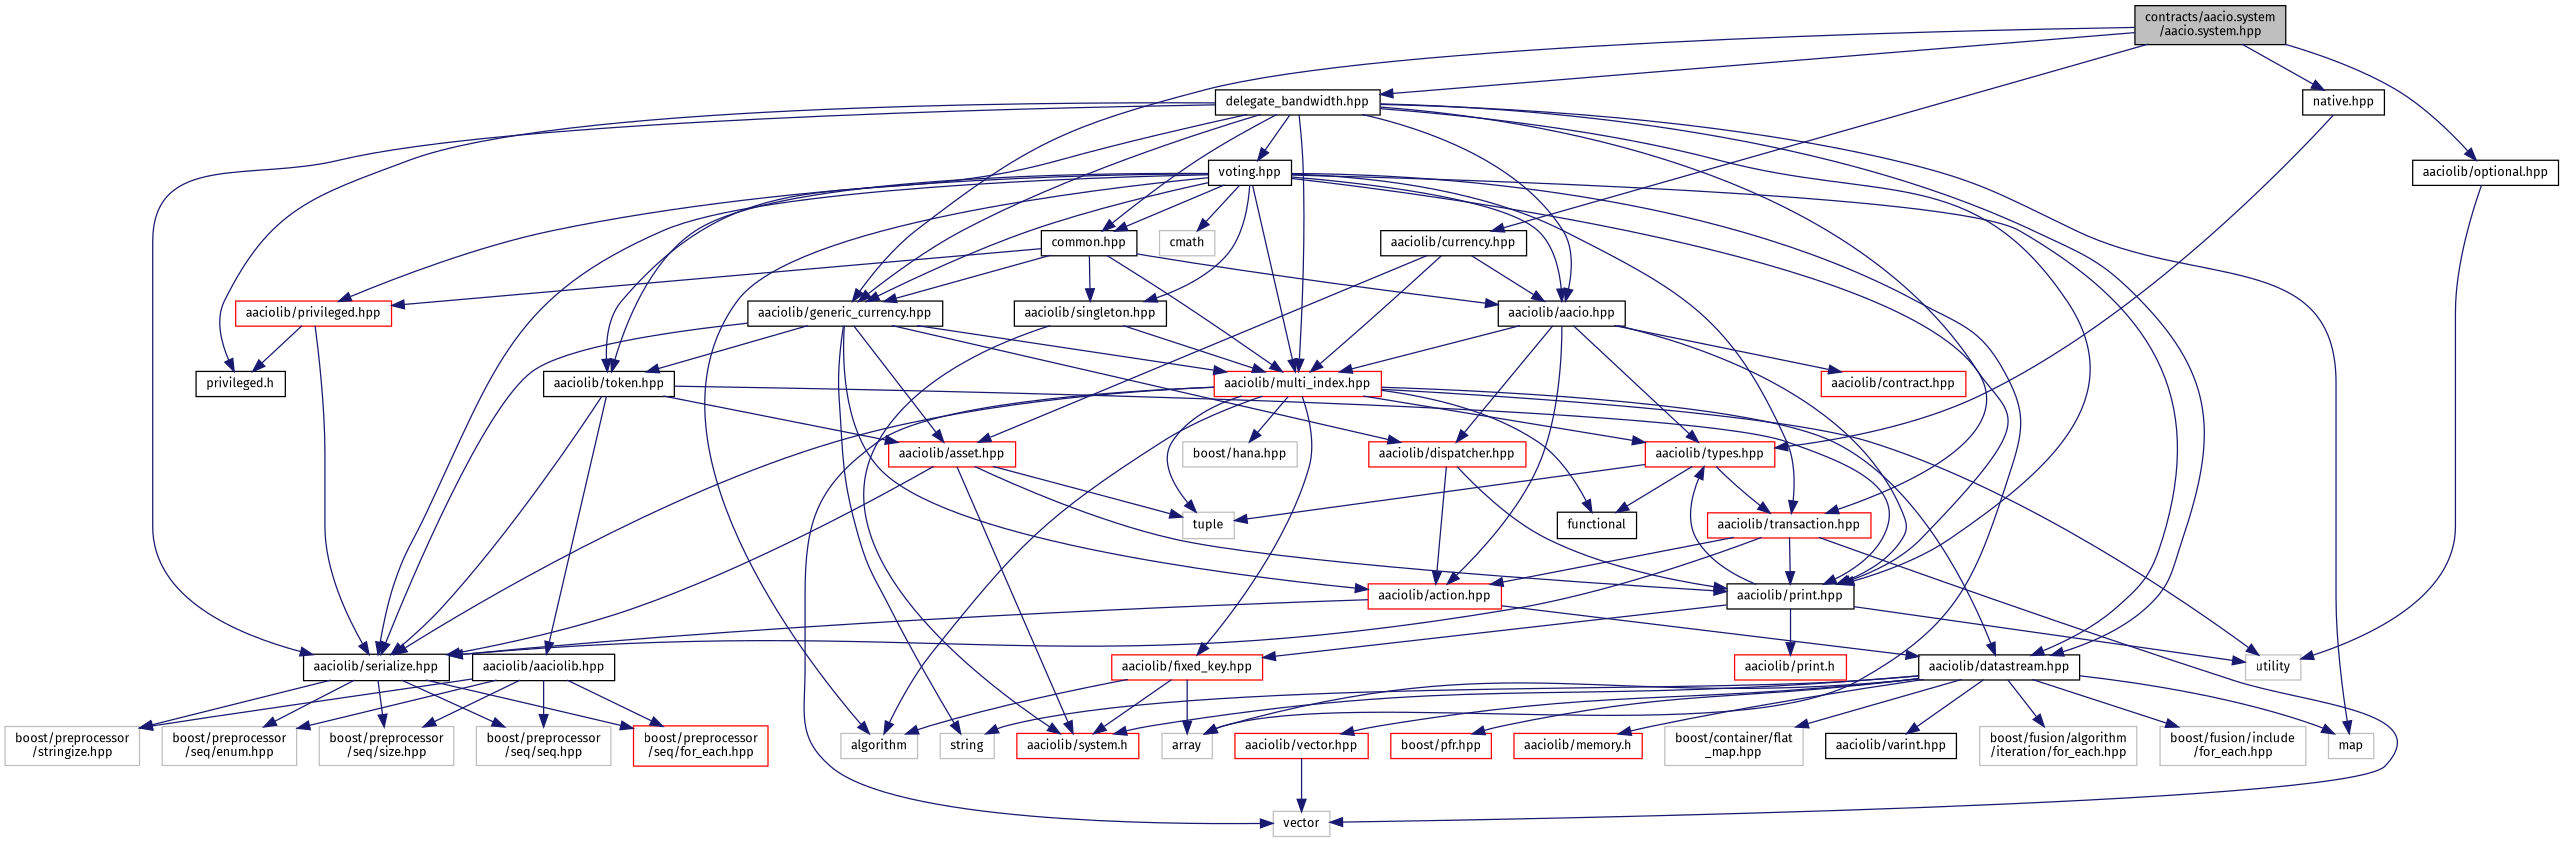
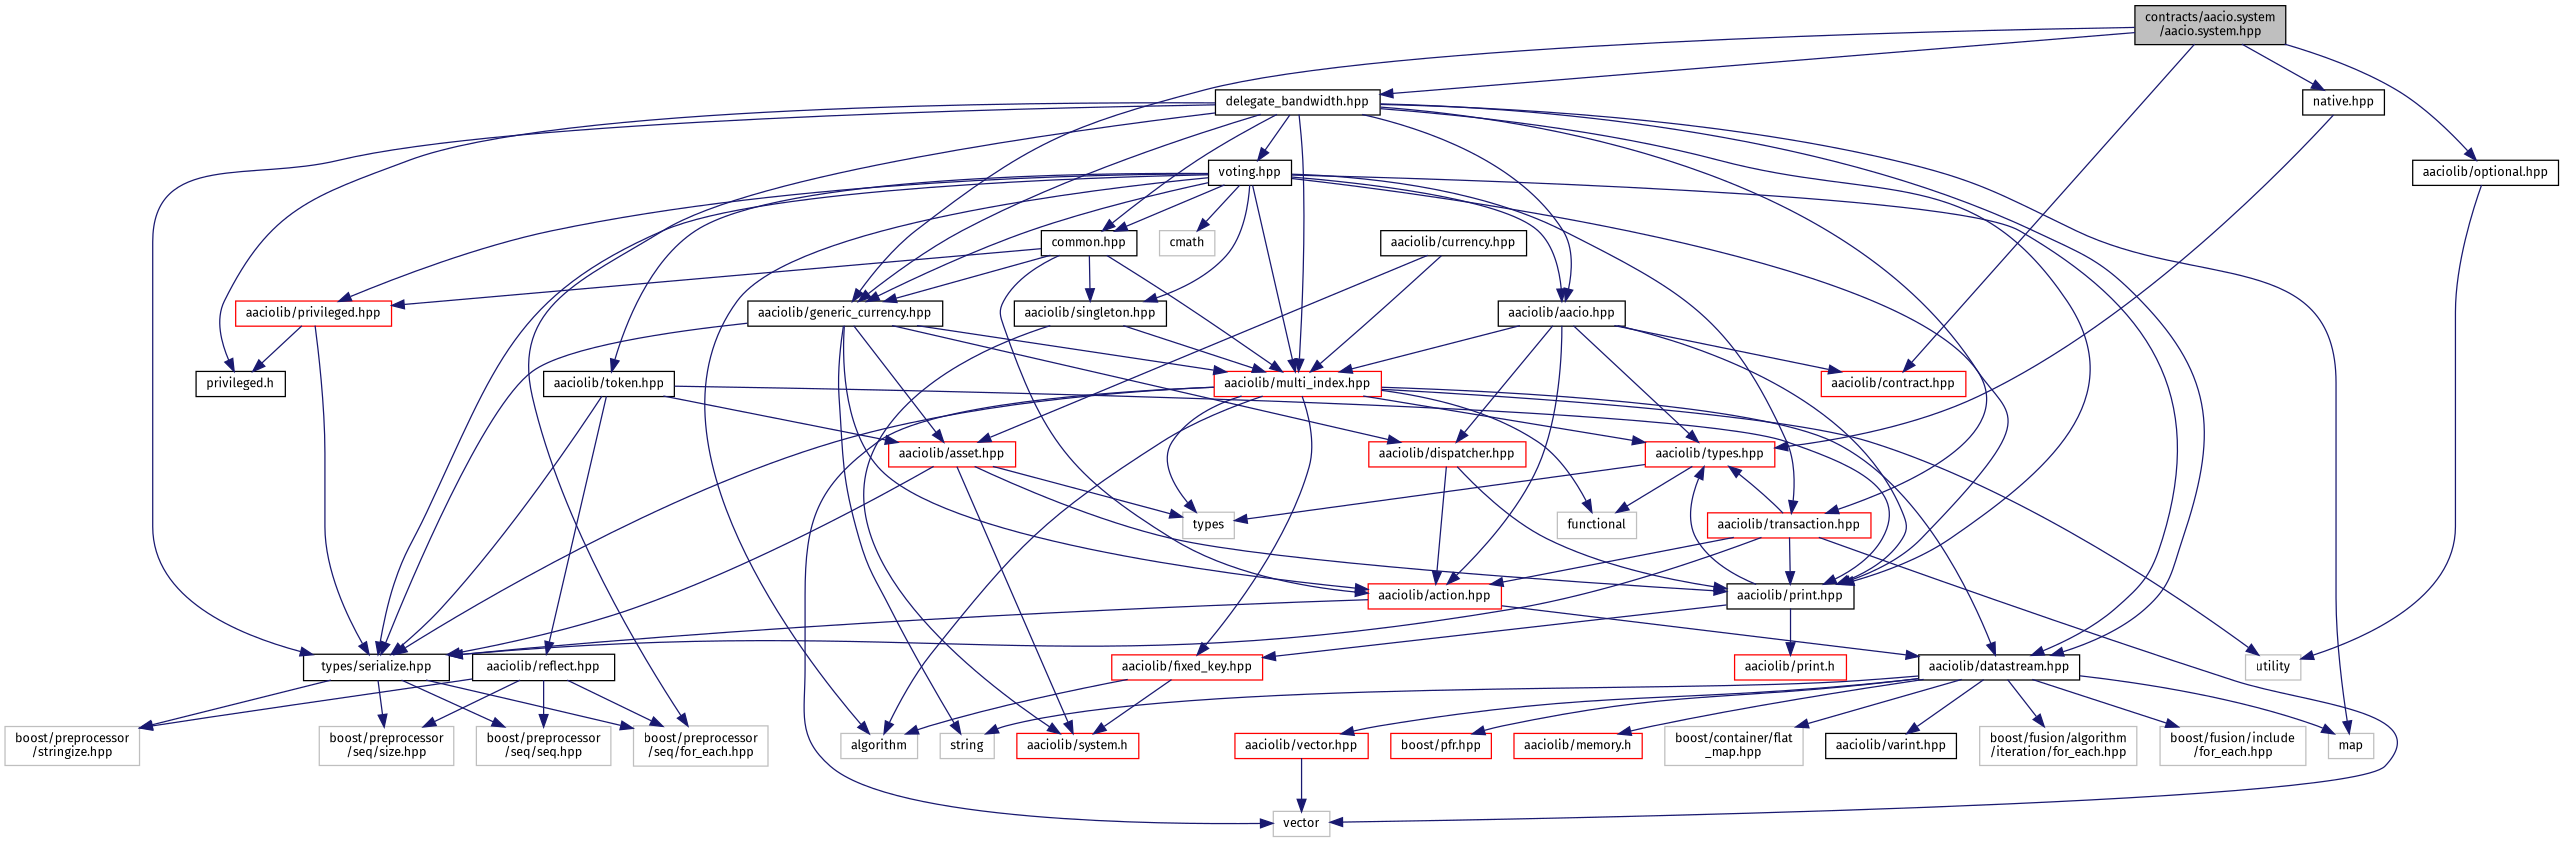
(1826, 136) -> (2053, 203)
(1035, 166) -> (790, 185)
(1502, 275) -> none
(1311, 280) -> (1086, 475)
(733, 347) -> none
(1240, 454) -> none
(1738, 487) -> (1762, 493)
(1209, 525) -> (1209, 525)
(1597, 525) -> (1597, 525)
(2043, 634) -> none
(376, 667) -> (376, 667)
(544, 667) -> (544, 667)
(1521, 693) -> none
(229, 746) -> none
(701, 746) -> (701, 746)
(1187, 746) -> none
